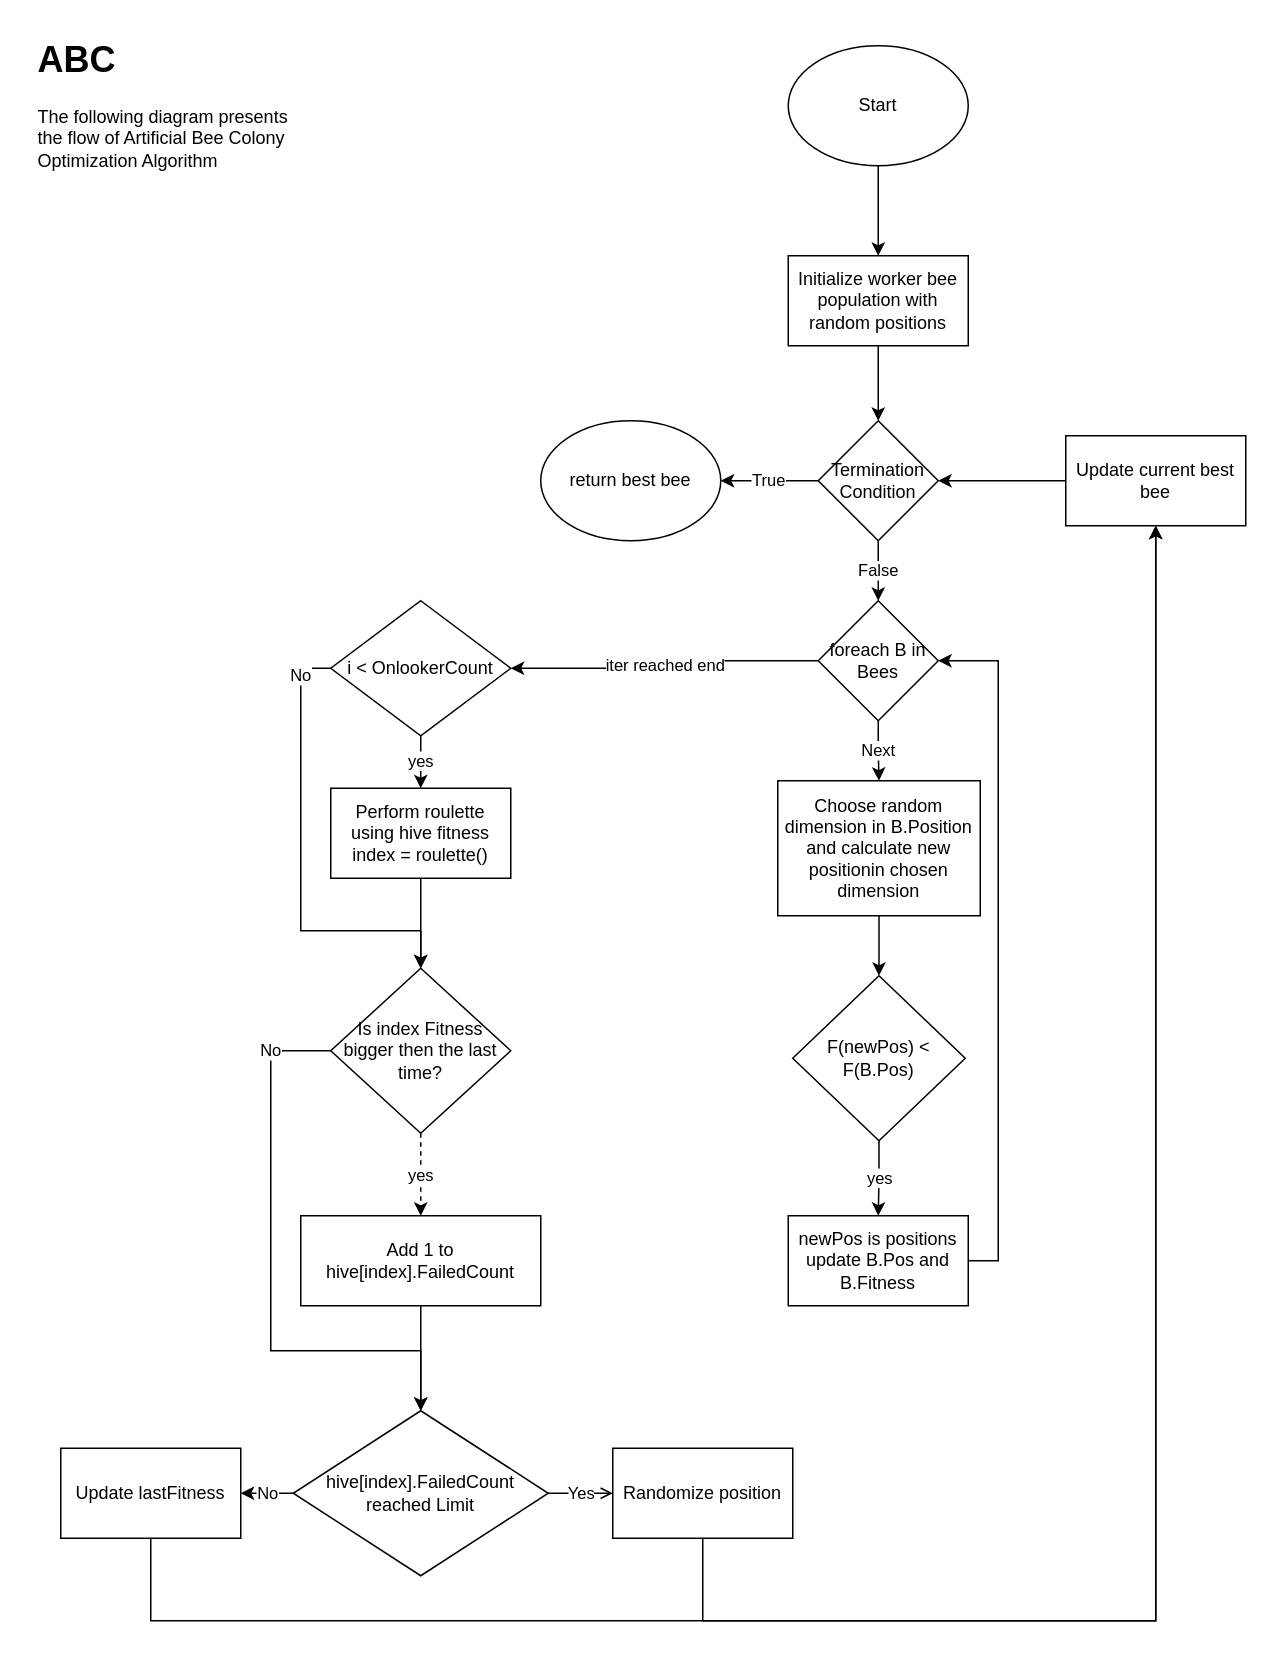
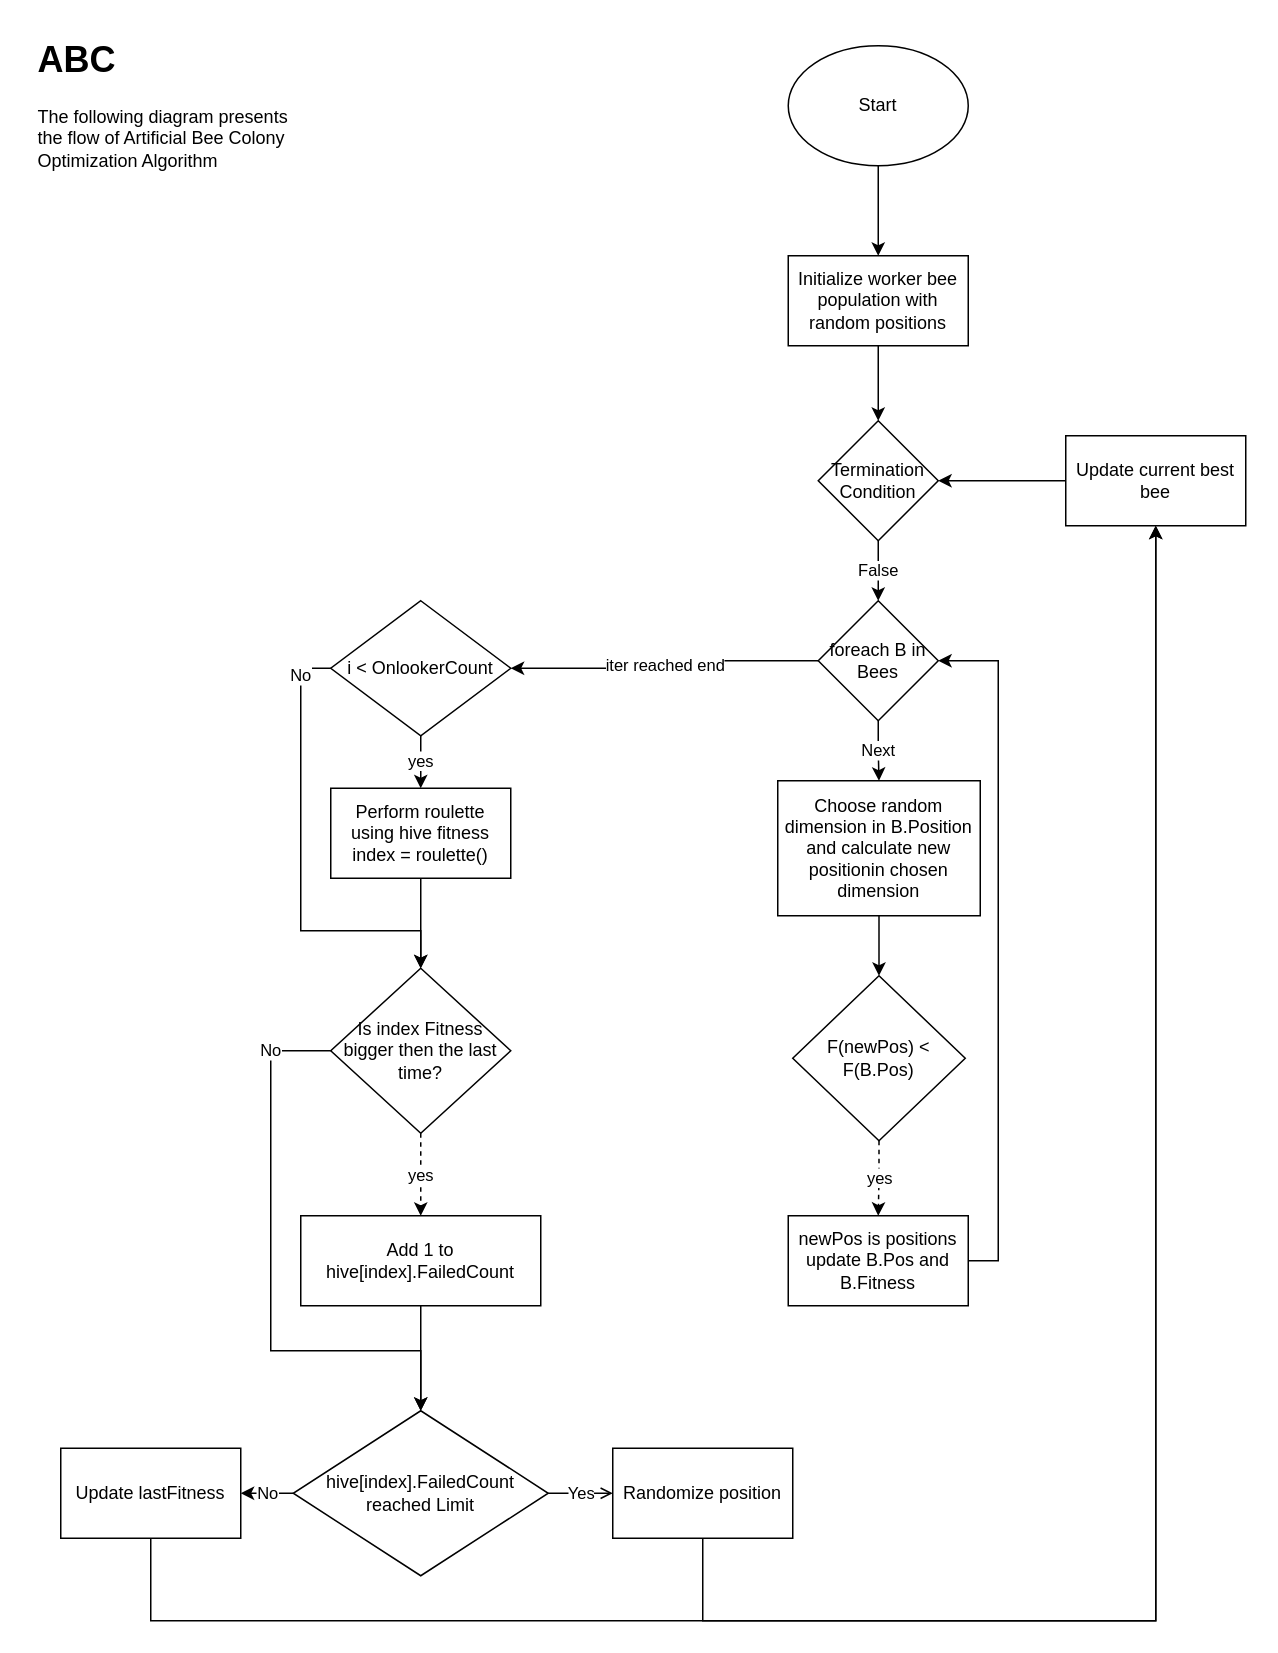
(631, 481) -> none
(775, 481) -> none
(879, 1156) -> (879, 1156)
